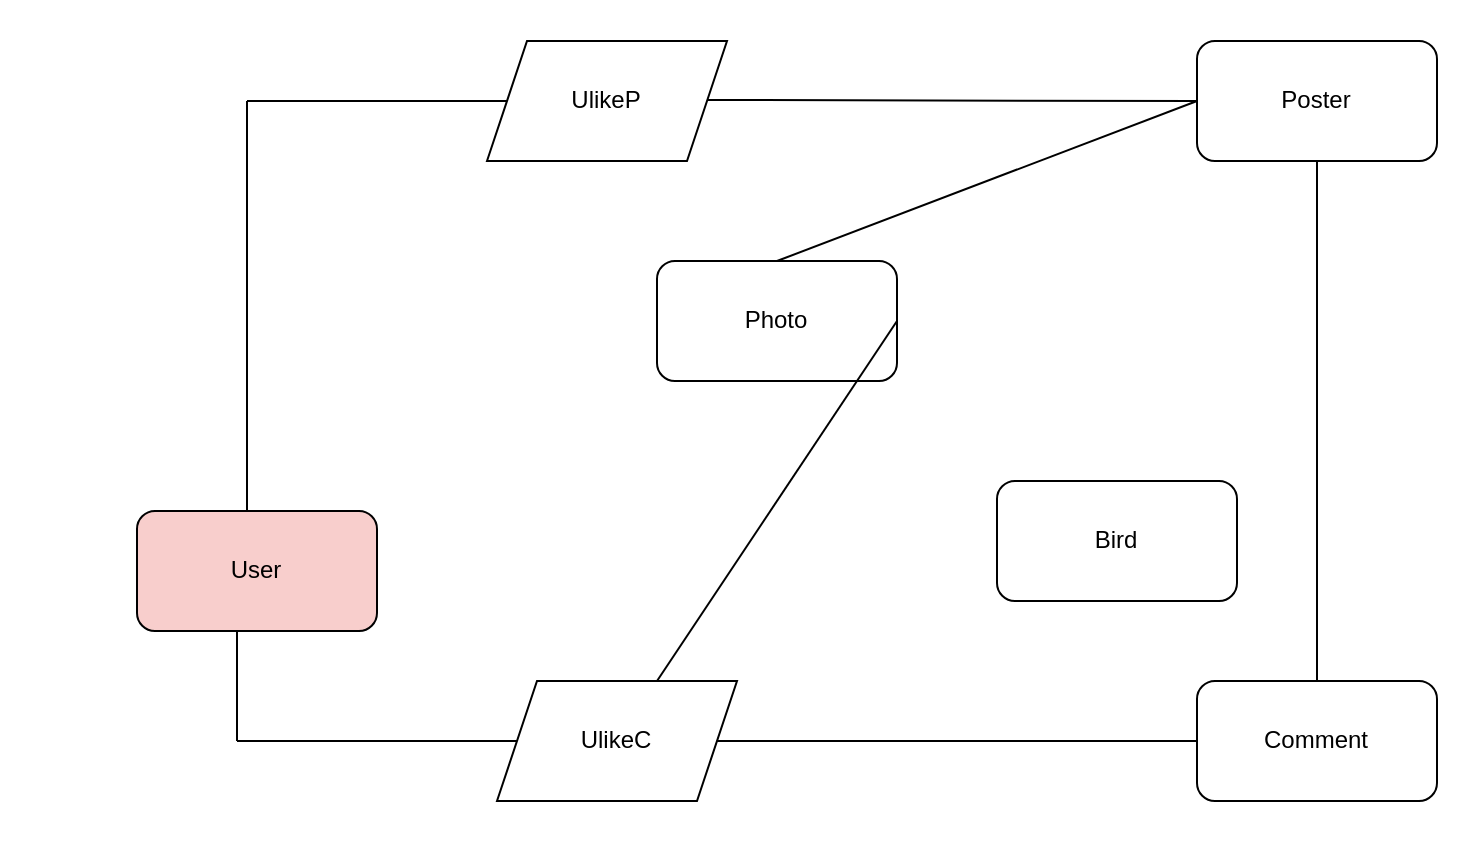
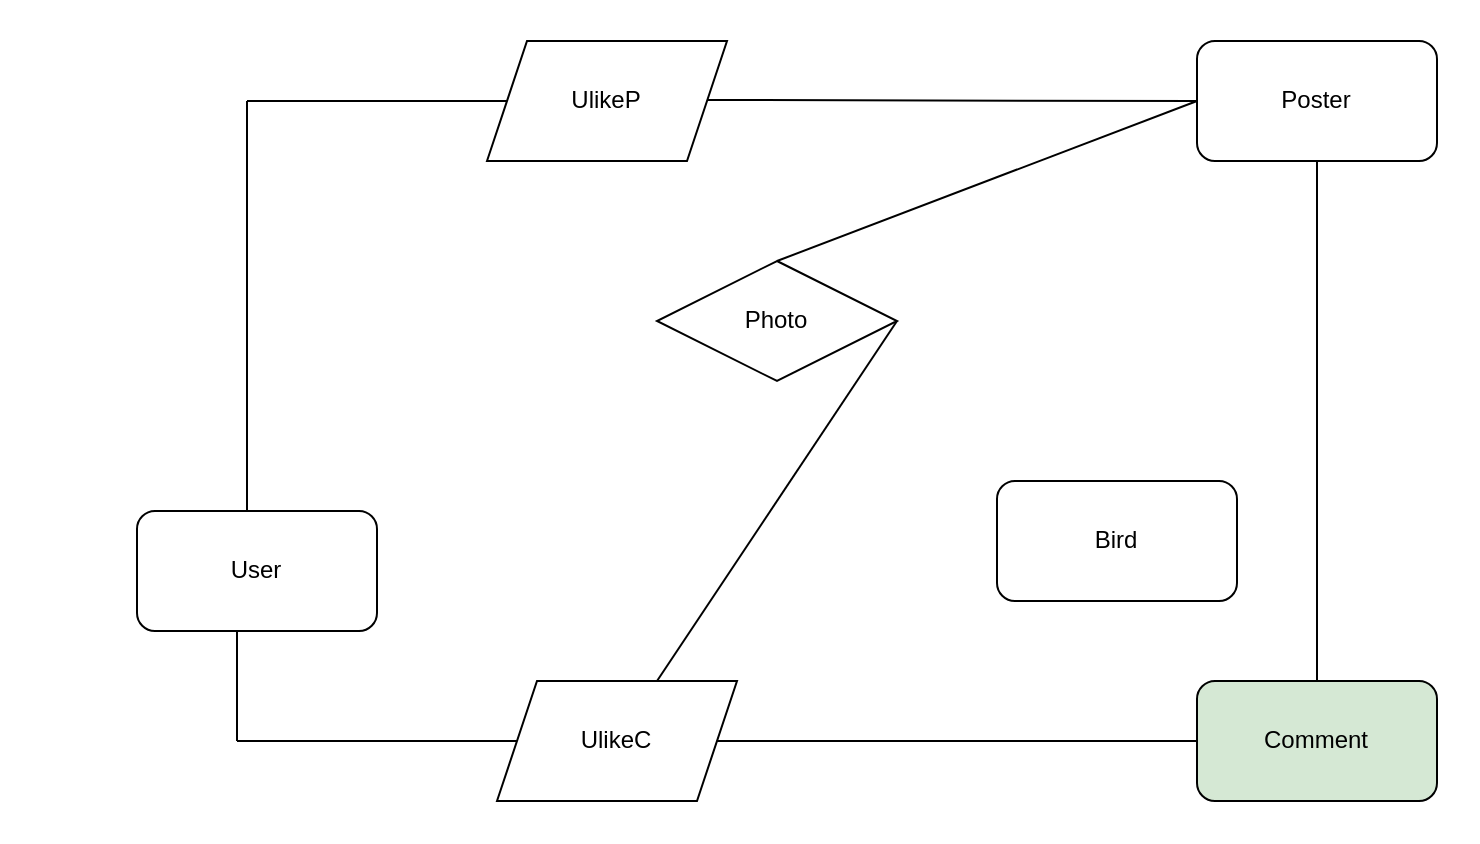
(777, 321) -> (777, 321)
(257, 571) -> (257, 571)
(1317, 741) -> (1317, 741)
